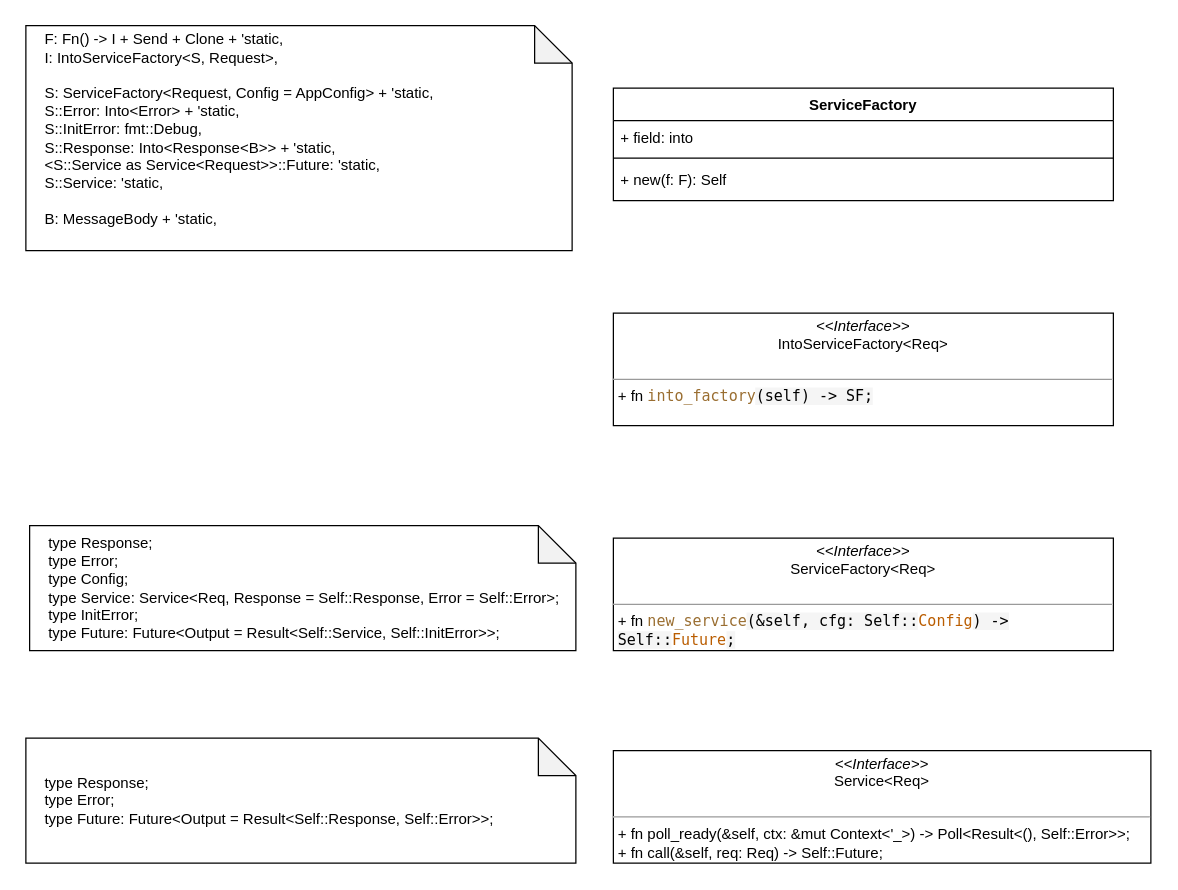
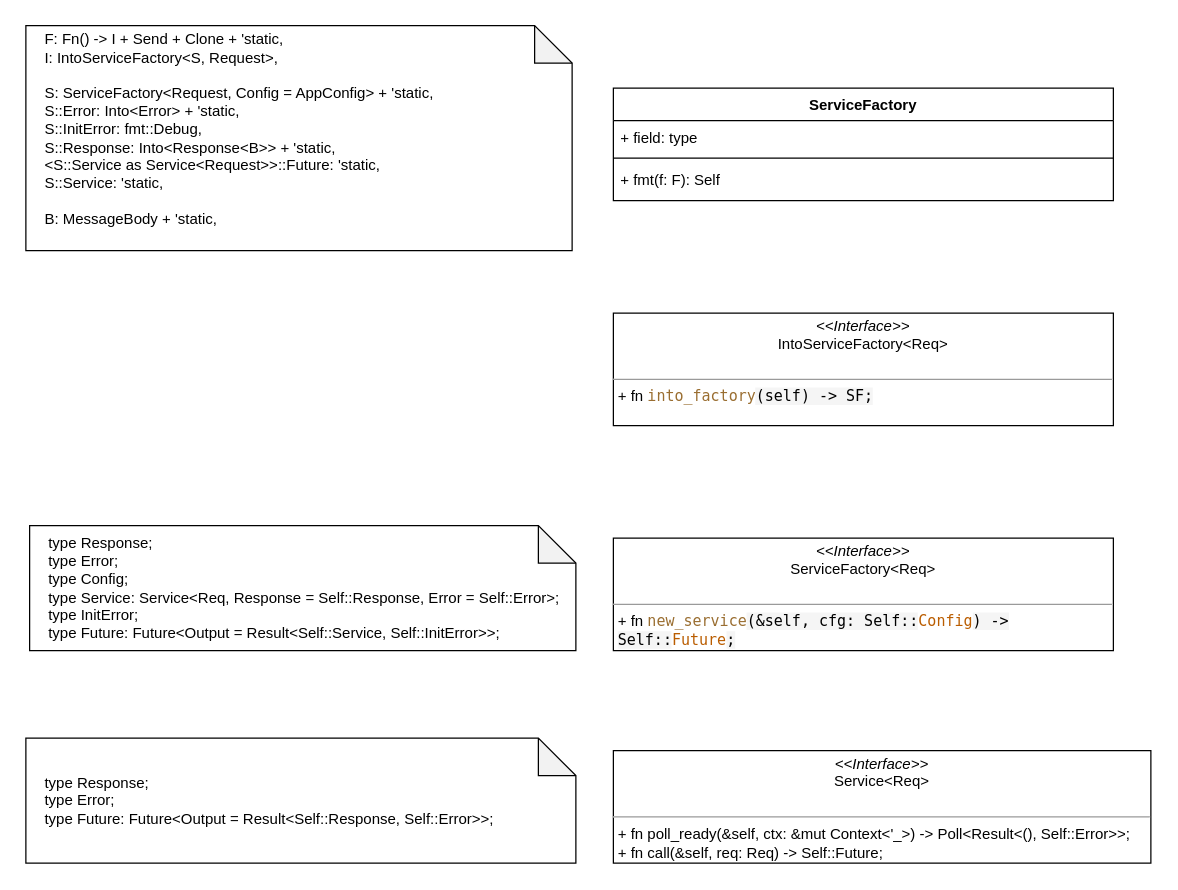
(664, 138) -> (665, 138)
(680, 181) -> (680, 181)
